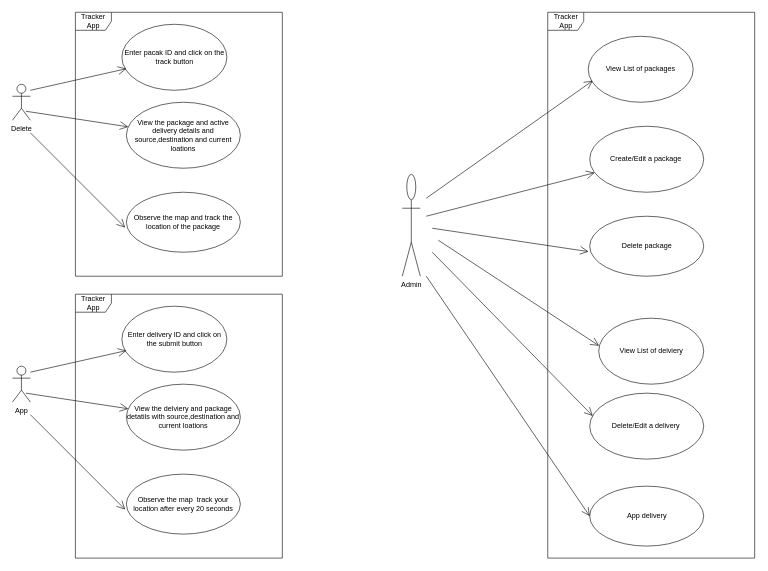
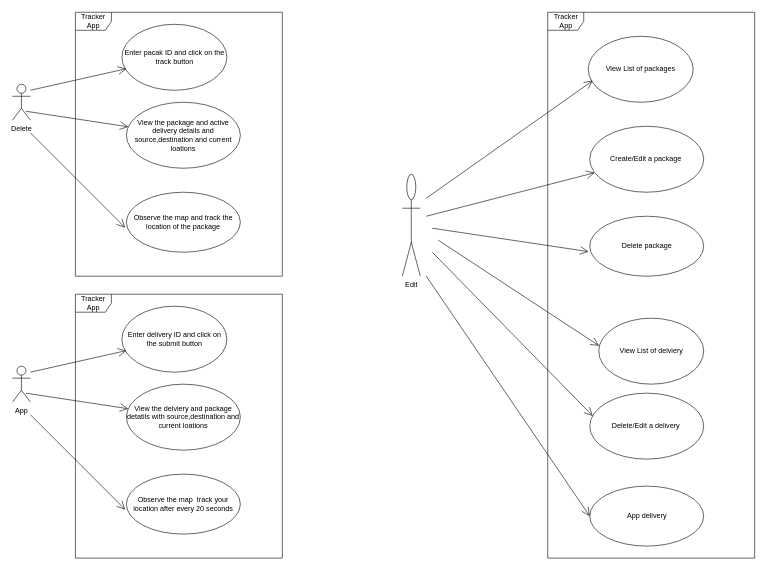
(412, 285) -> (412, 285)
